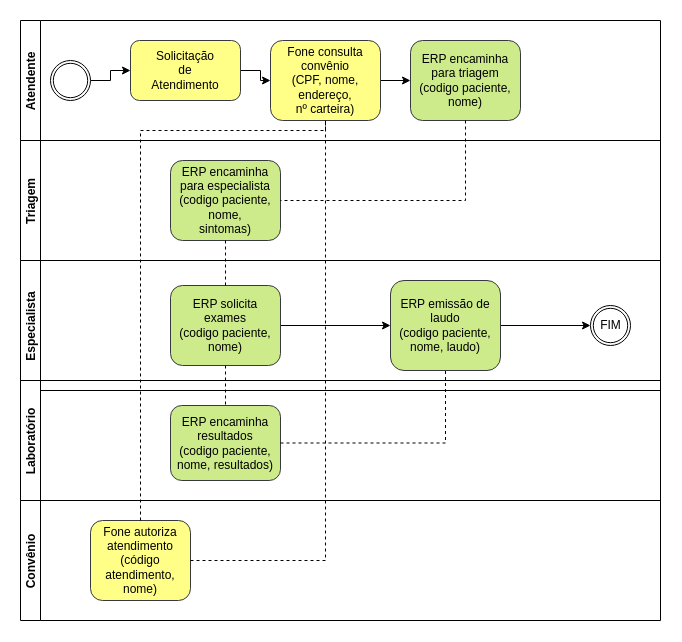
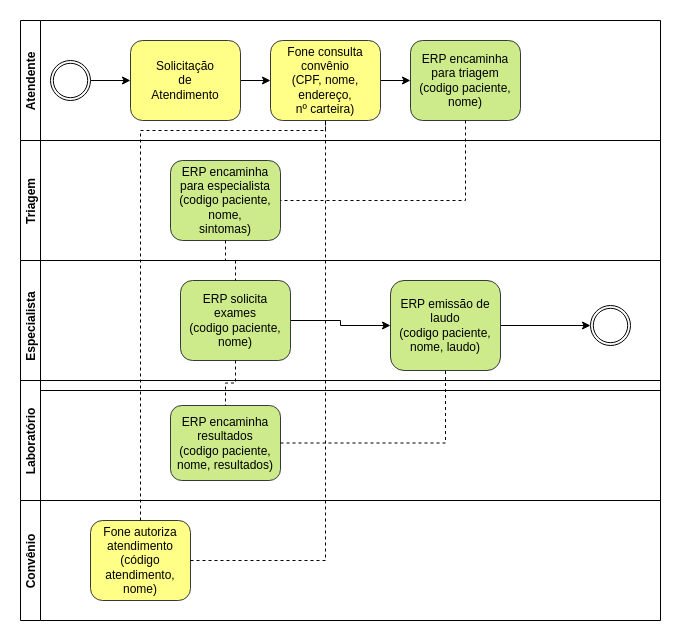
(186, 71) -> (186, 81)
(226, 326) -> (236, 321)
(611, 326) -> none
